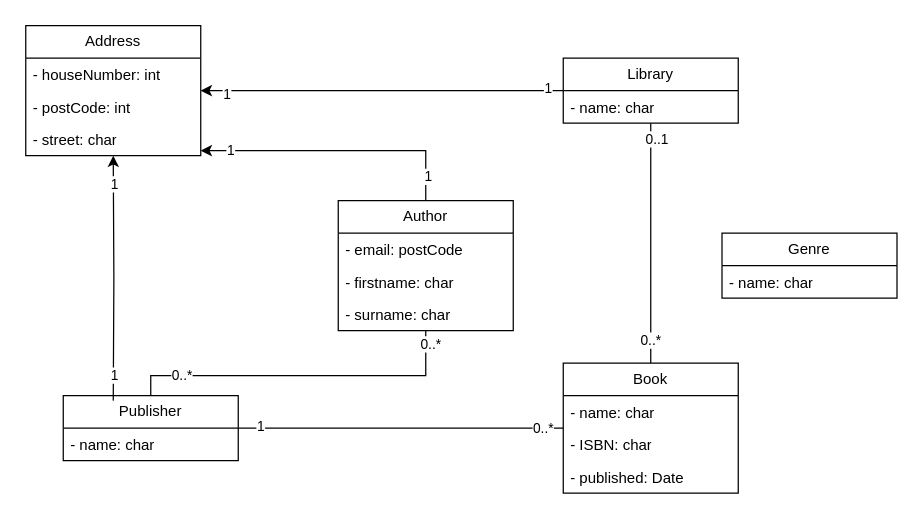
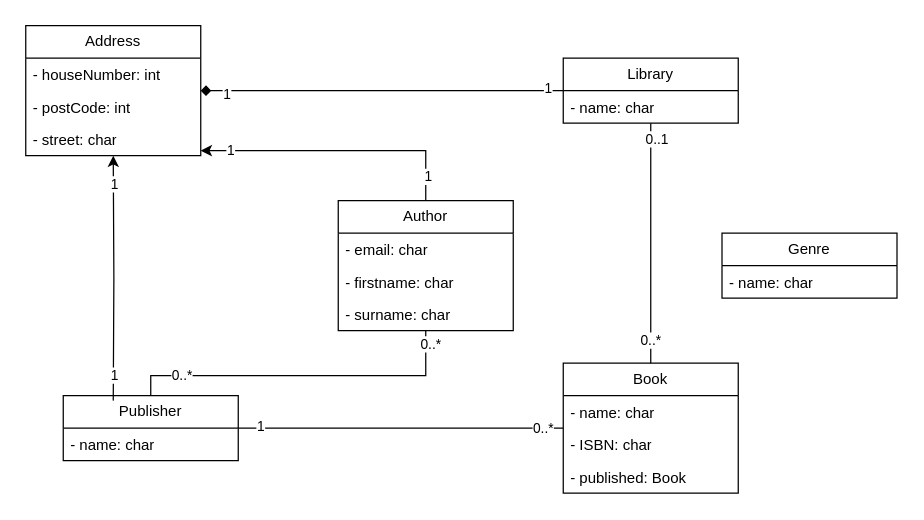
(211, 91) -> (211, 91)
(407, 251) -> (390, 251)
(632, 478) -> (632, 478)
